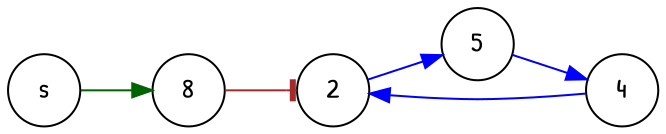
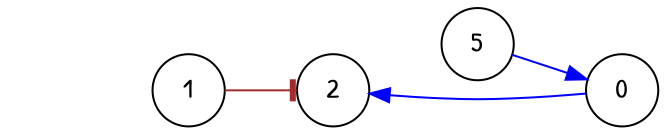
(395, 71) -> none
(44, 90) -> none
(189, 90) -> (189, 90)
(622, 90) -> (622, 90)
